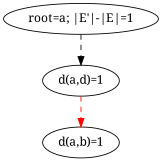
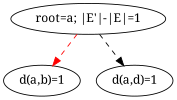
(81, 107) -> (68, 47)
